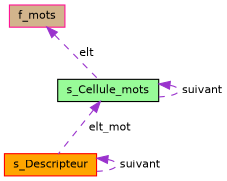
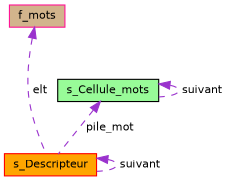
(77, 57) -> (29, 97)
(108, 128) -> (108, 128)
